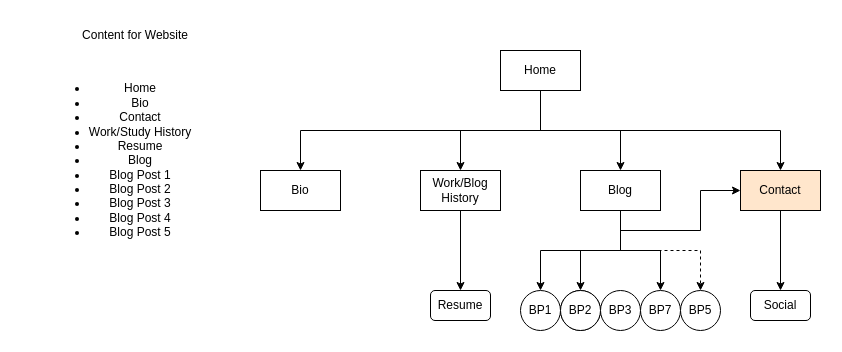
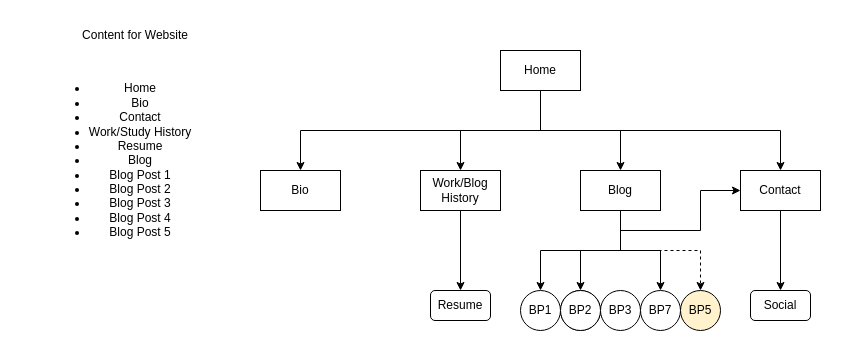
(781, 191) -> (781, 191)
(701, 311) -> (701, 311)
